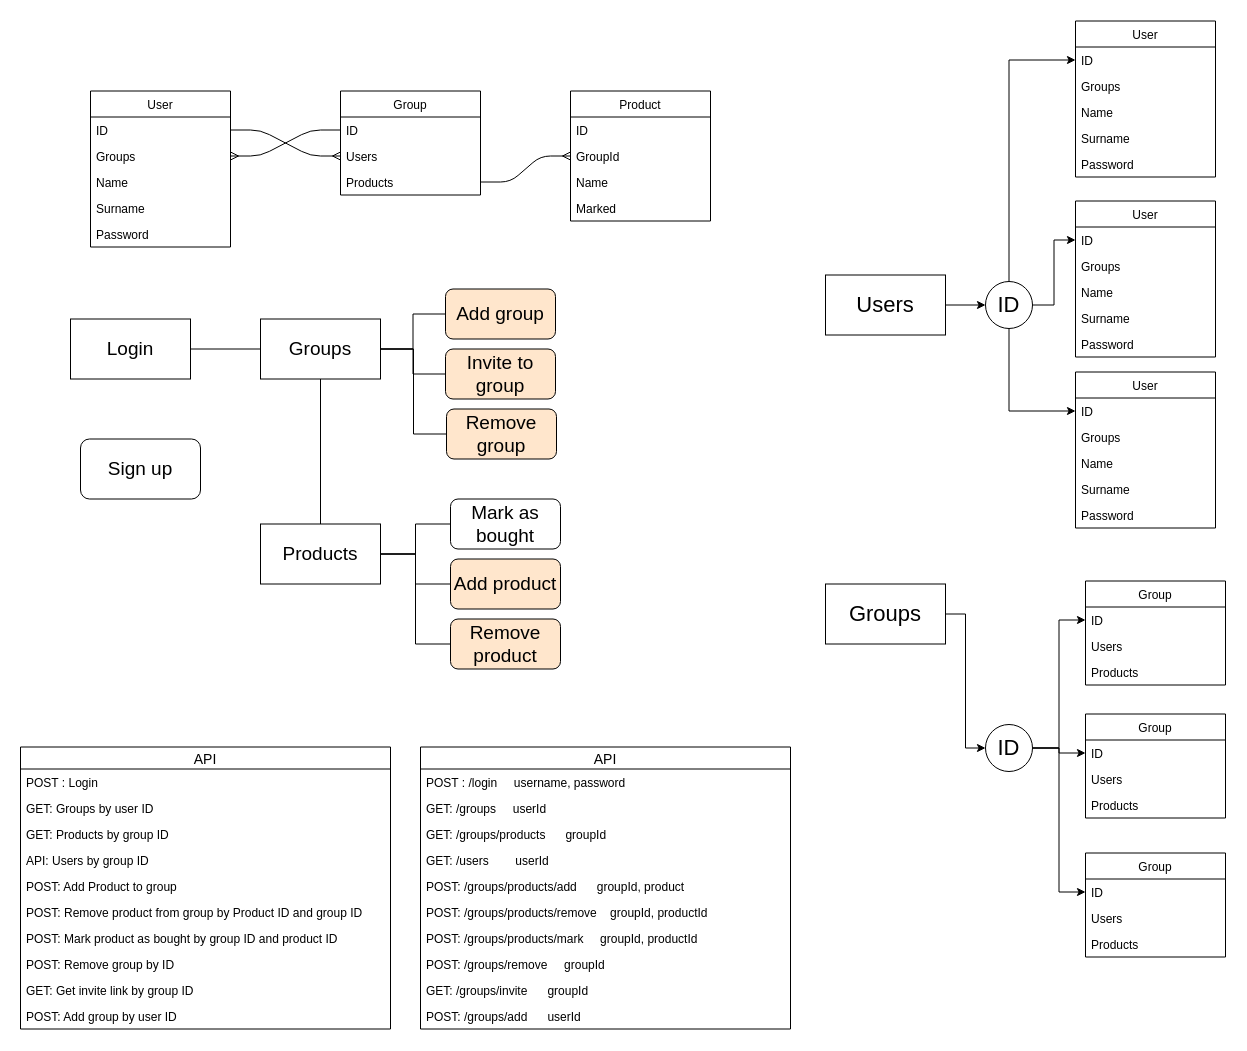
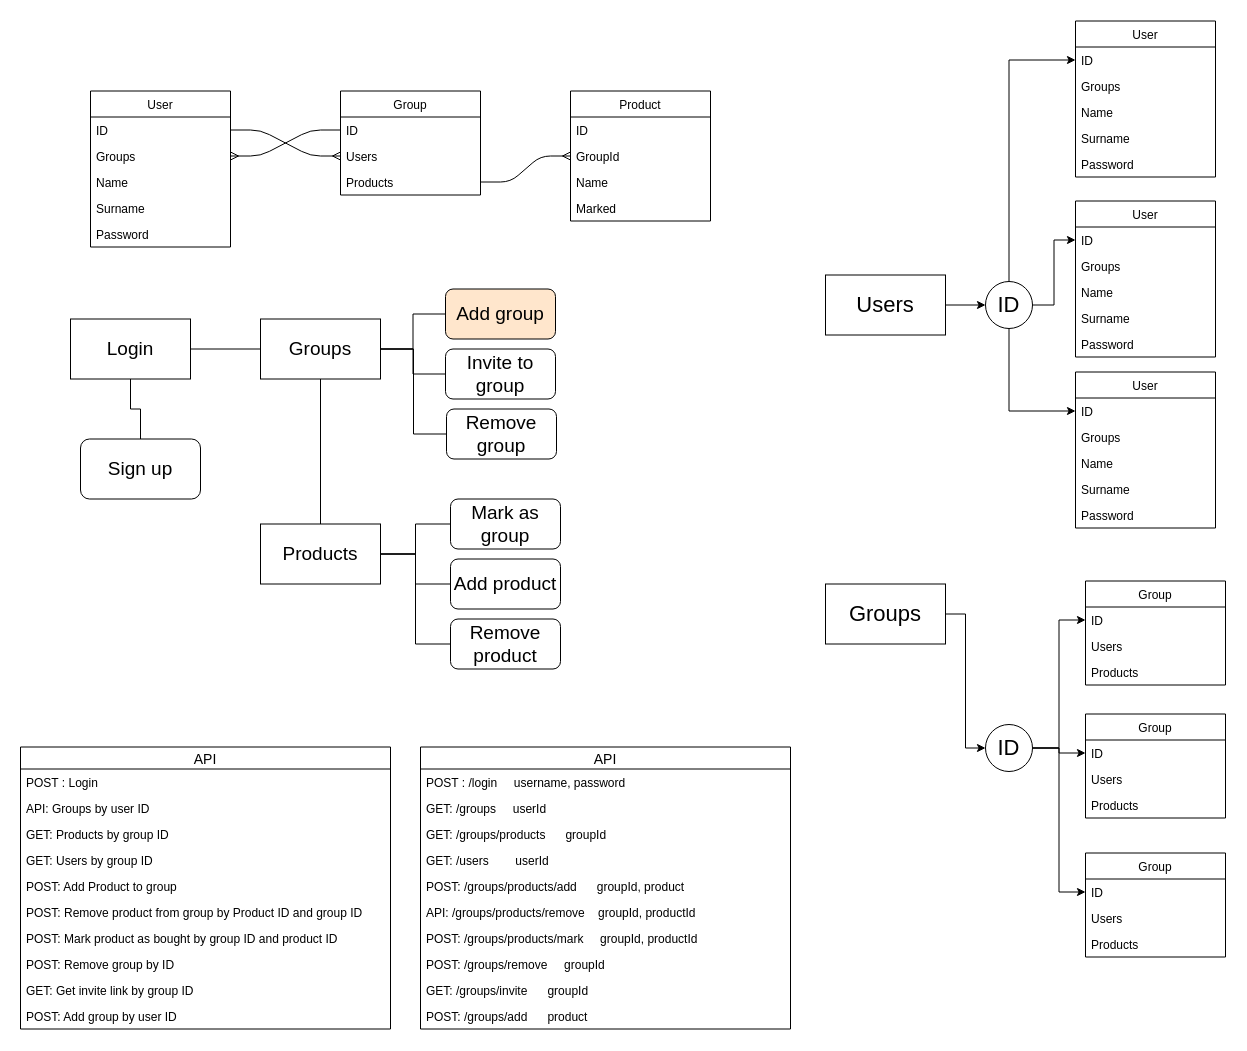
(501, 374) -> (501, 374)
none -> (136, 409)
(502, 434) -> (502, 434)
(506, 525) -> (506, 525)
(506, 584) -> (506, 584)
(506, 644) -> (506, 644)
(92, 809) -> (92, 809)
(92, 861) -> (92, 861)
(588, 913) -> (585, 913)
(516, 1017) -> (519, 1017)
